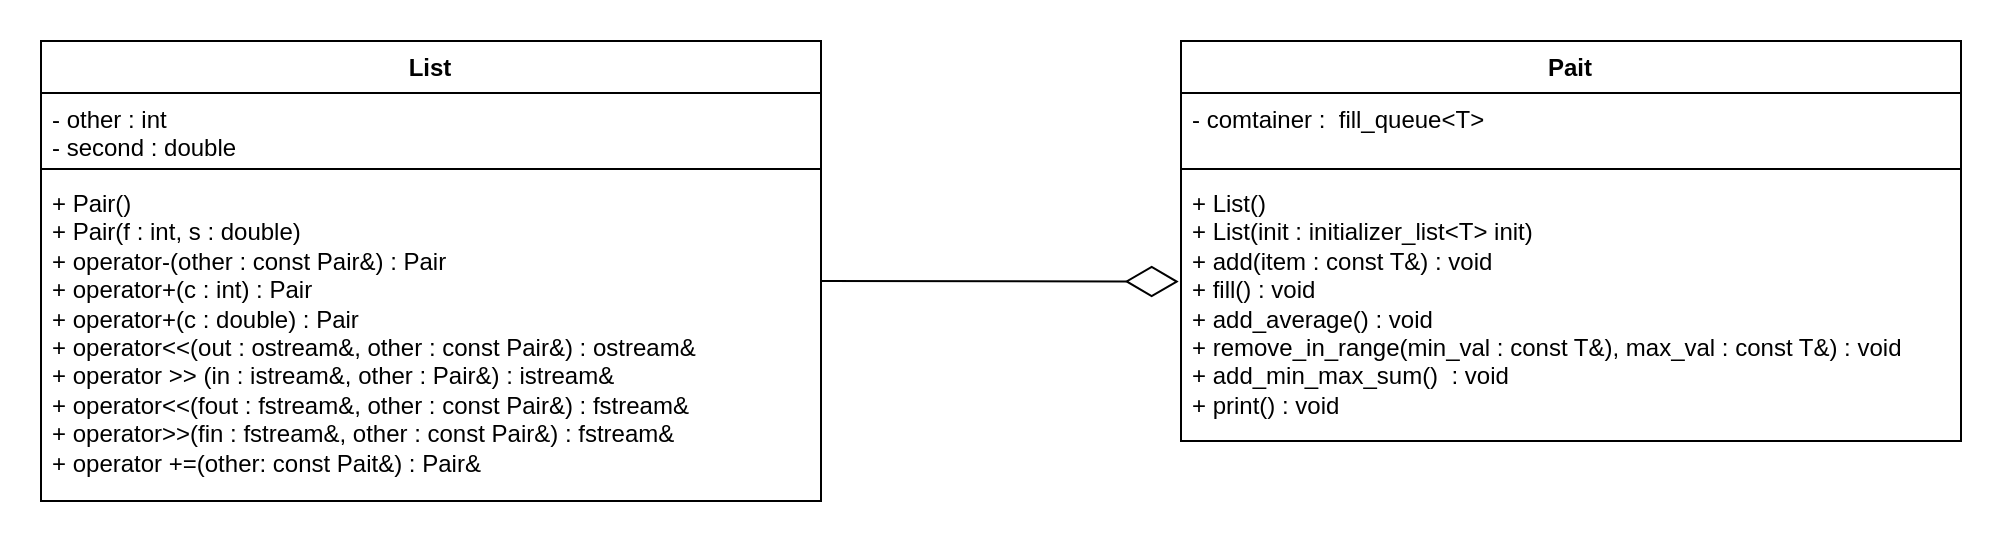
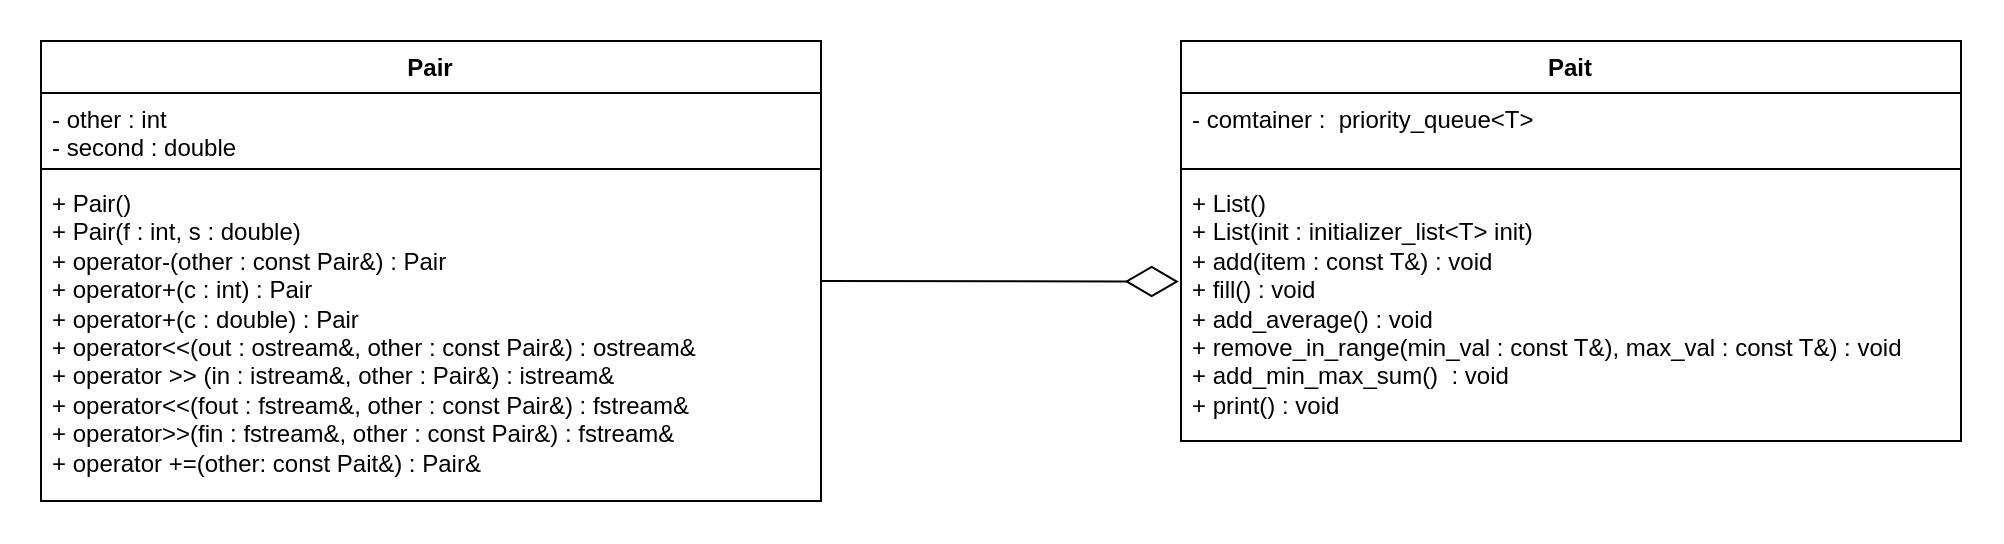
(431, 69) -> (431, 69)
(1359, 121) -> (1389, 121)
